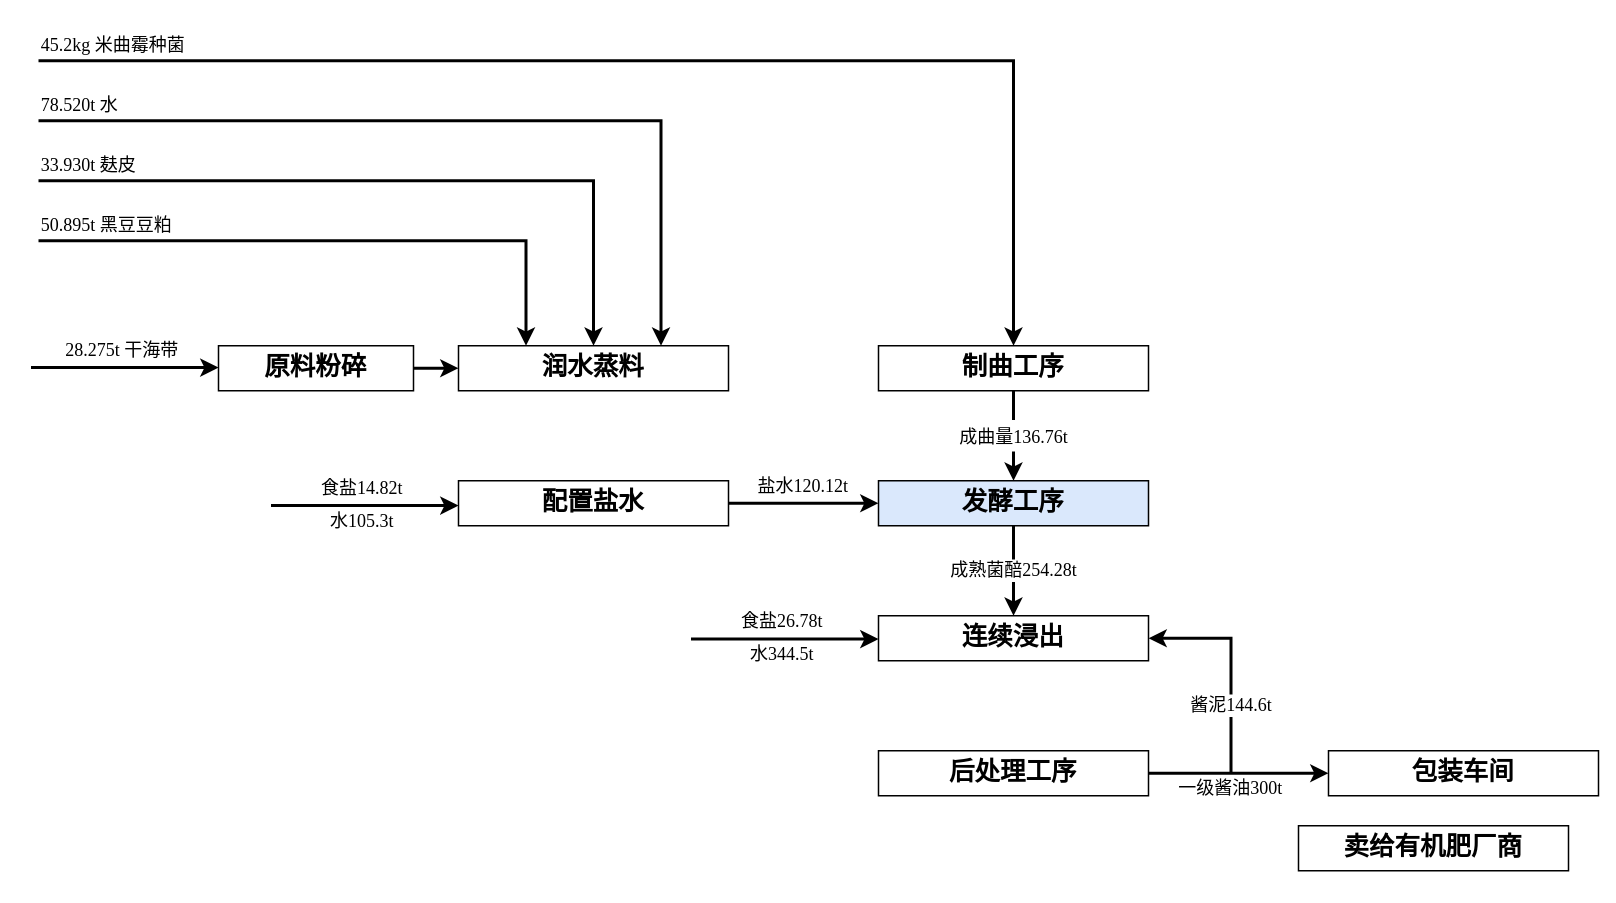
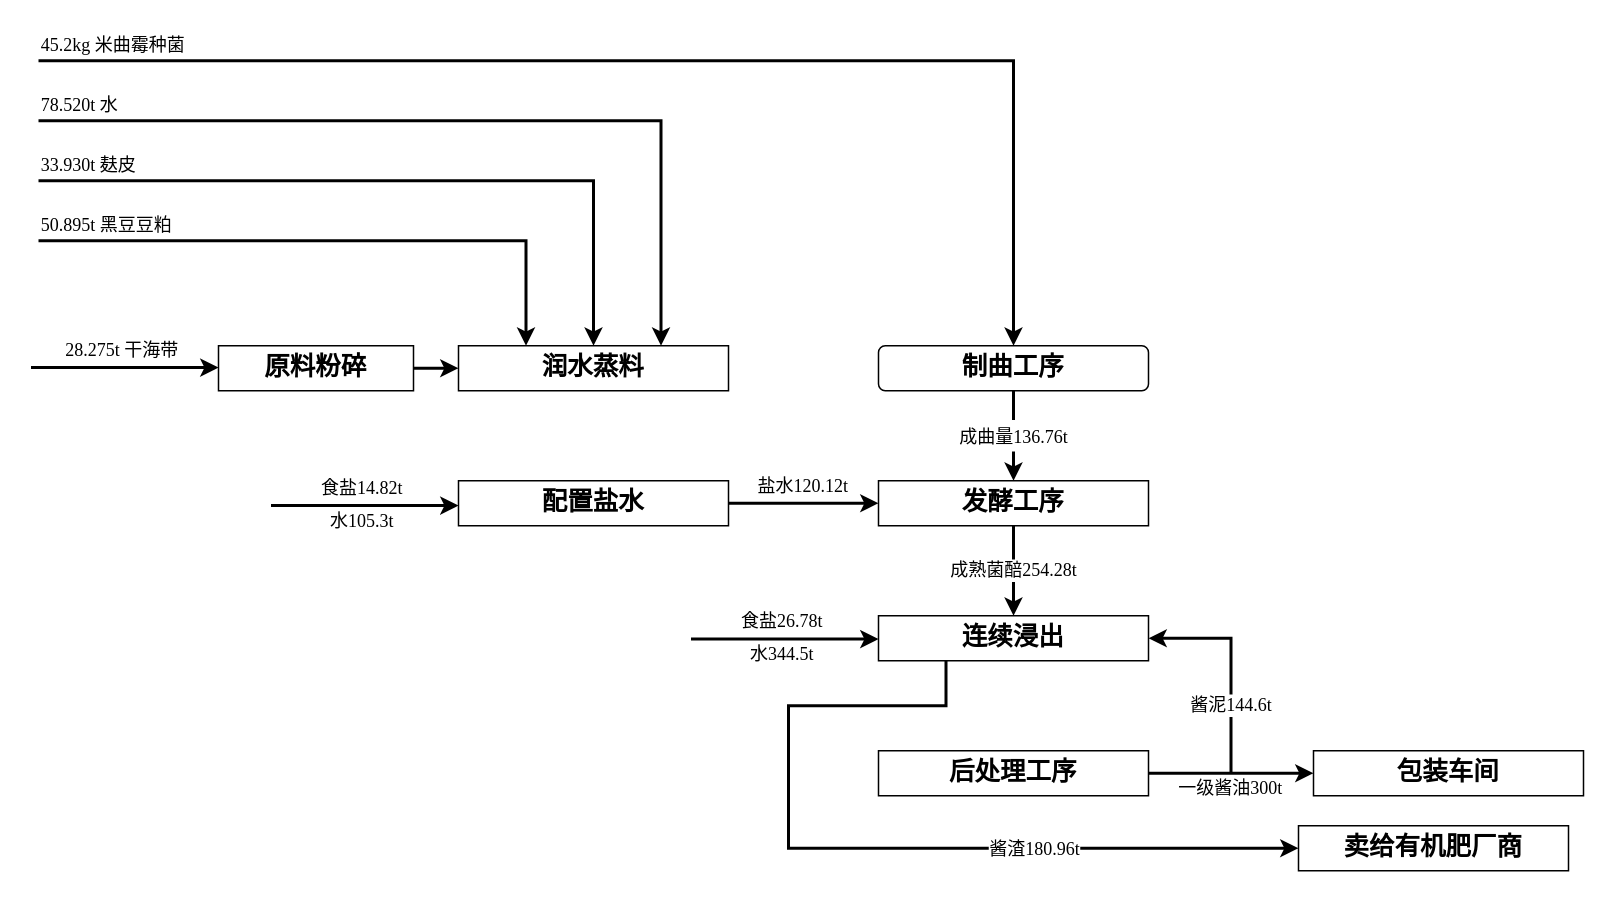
(1013, 368) -> (1013, 368)
(1013, 503) -> (1013, 503)
(1463, 773) -> (1448, 773)
none -> (864, 848)
